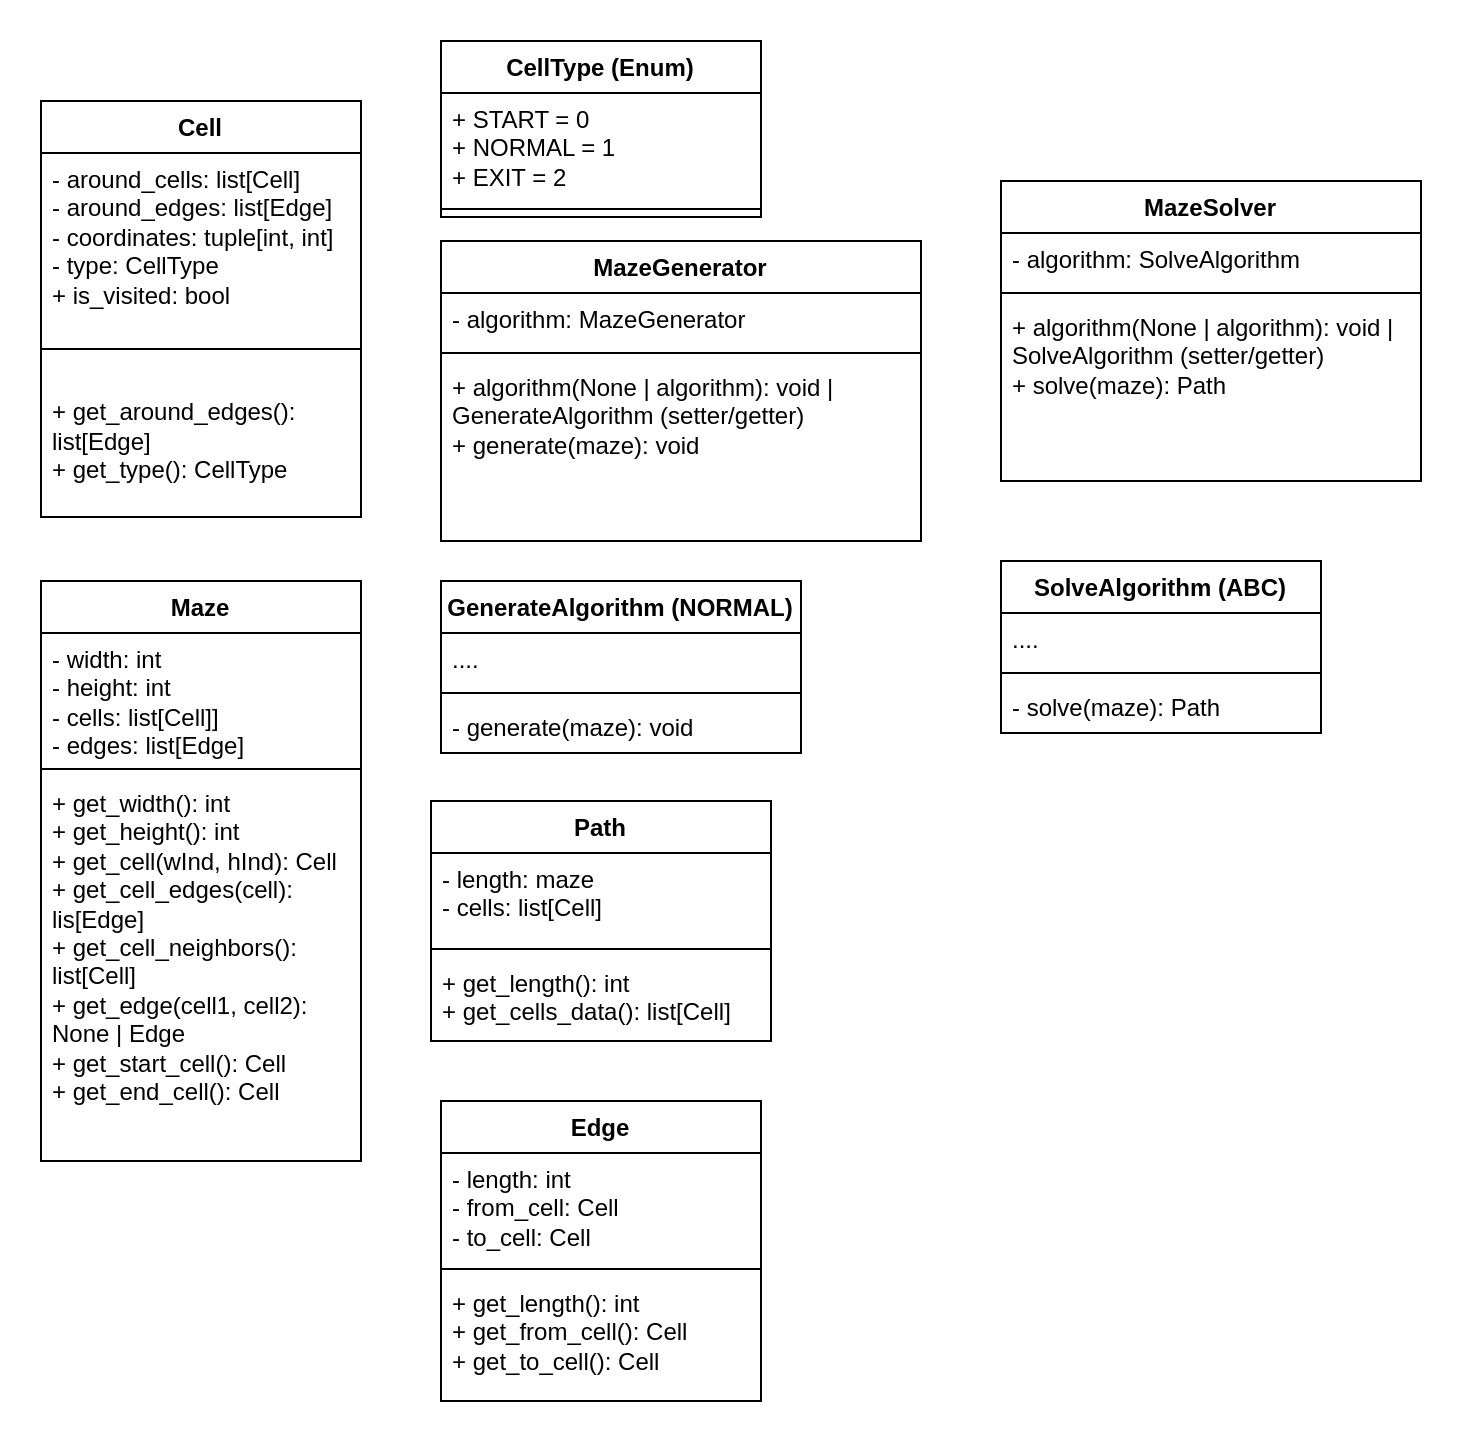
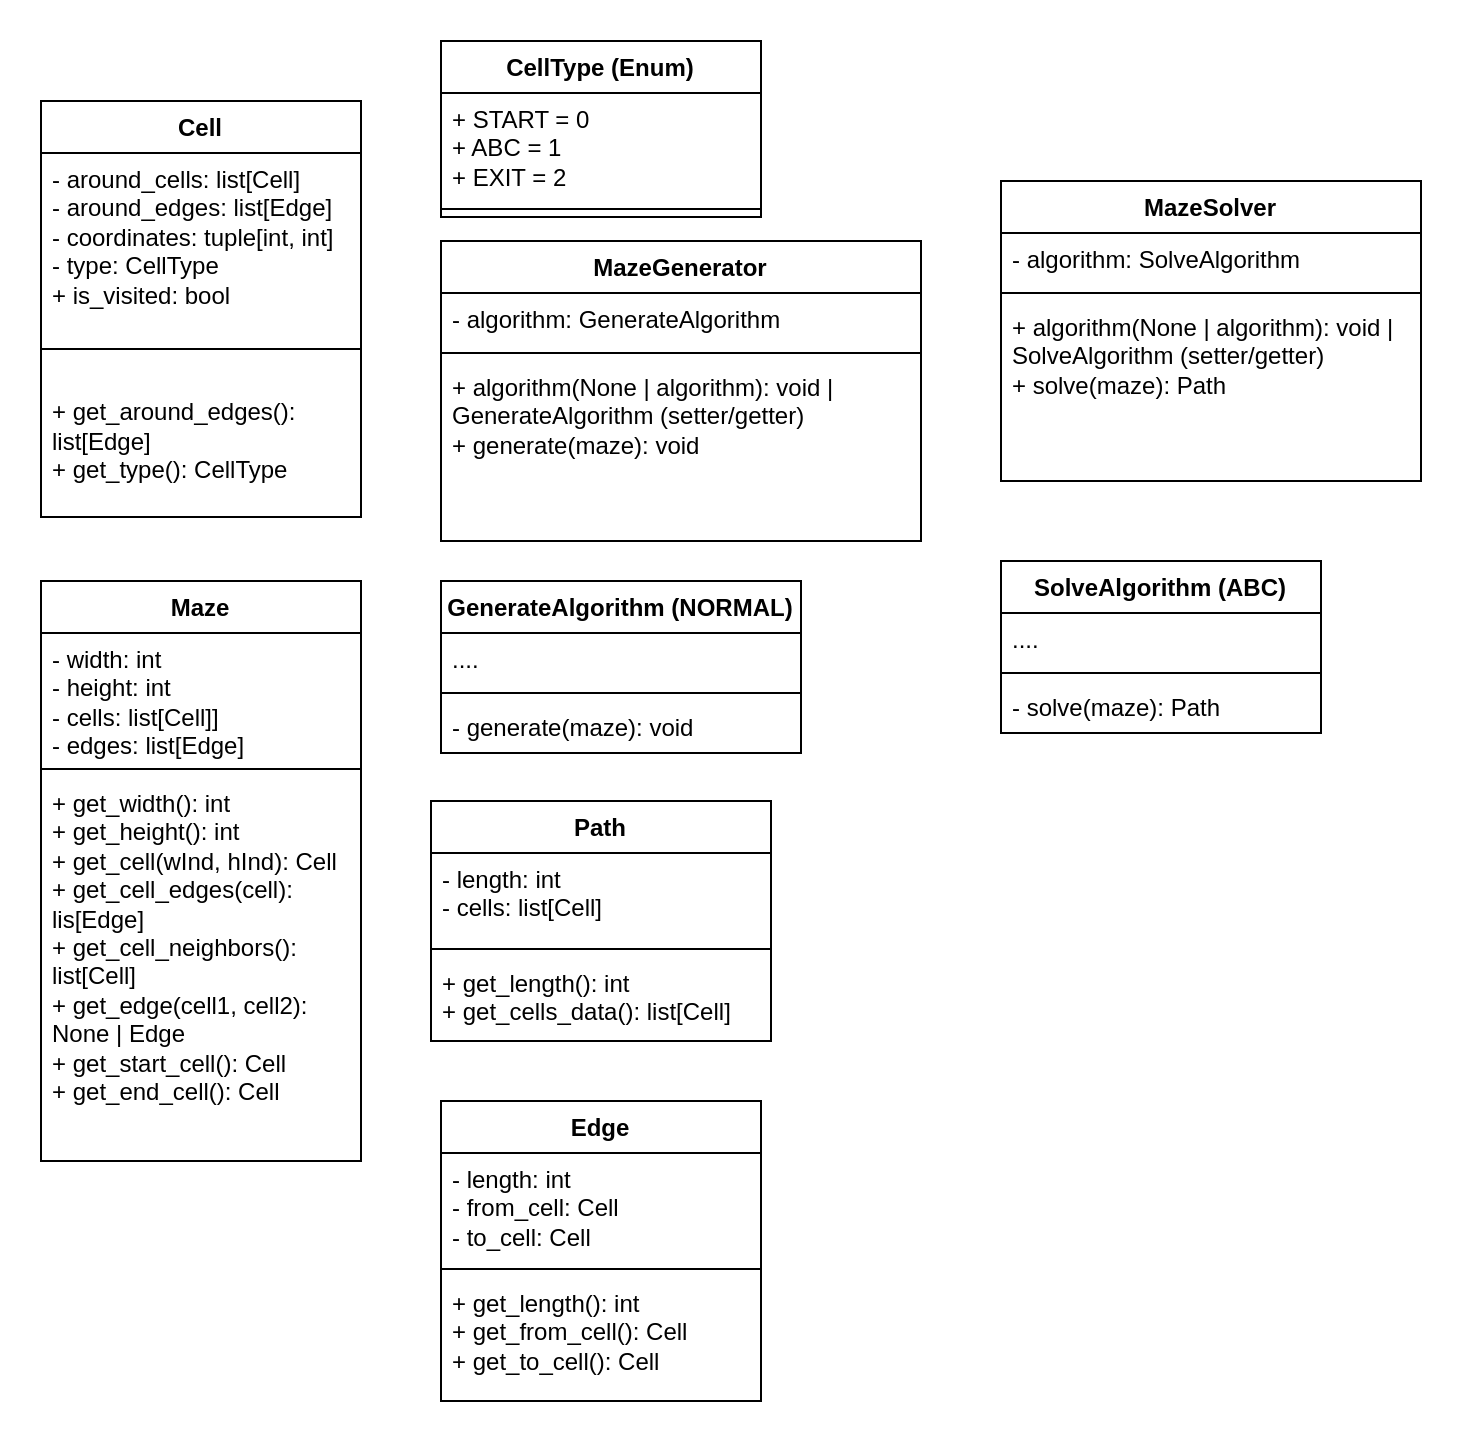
(524, 150) -> (518, 150)
(612, 321) -> (633, 321)
(543, 896) -> (543, 896)
